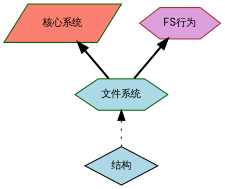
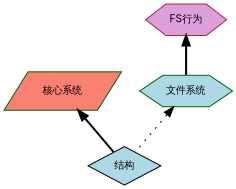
(97, 64) -> (99, 135)
